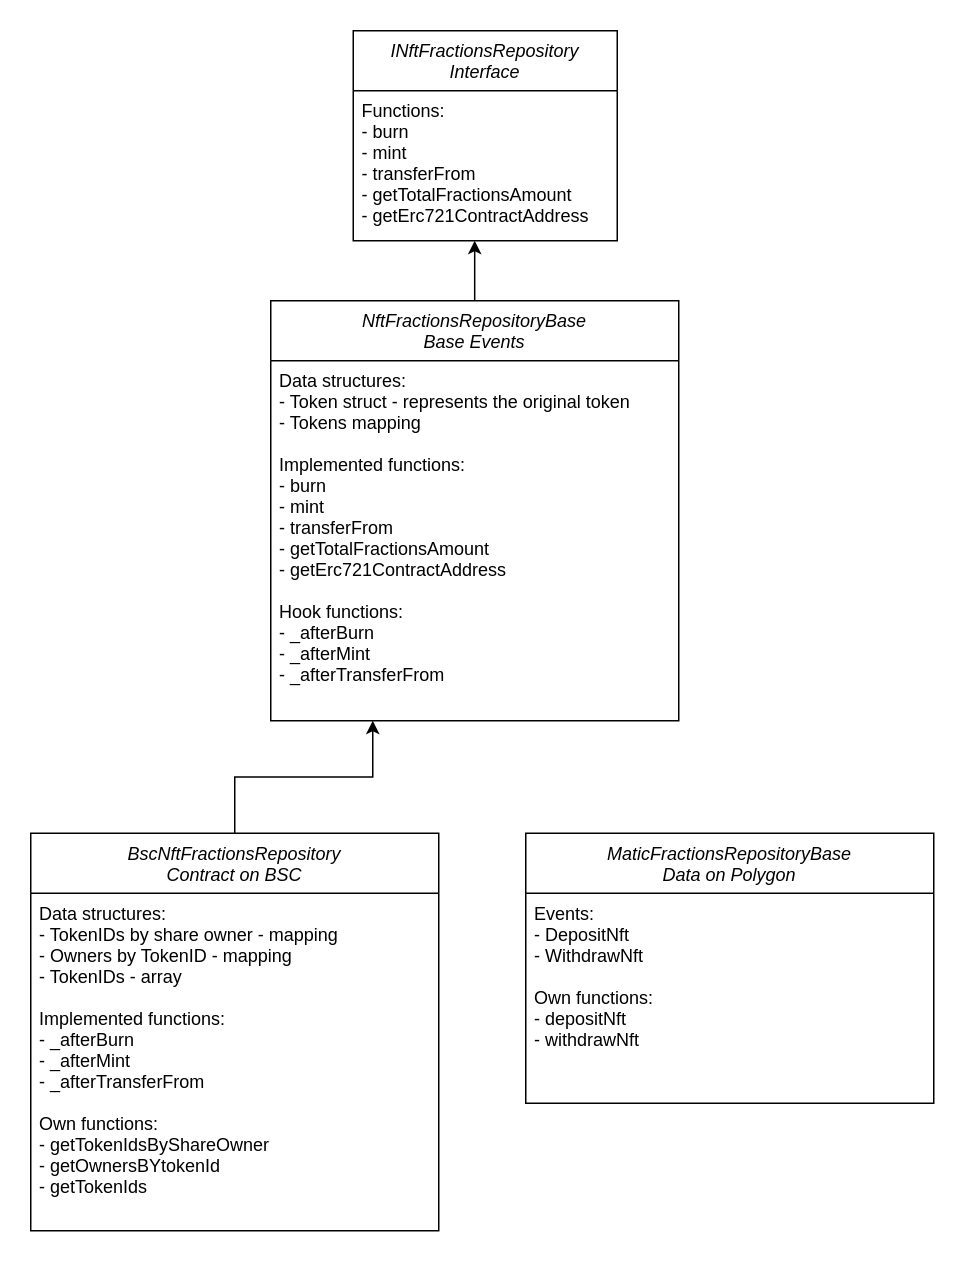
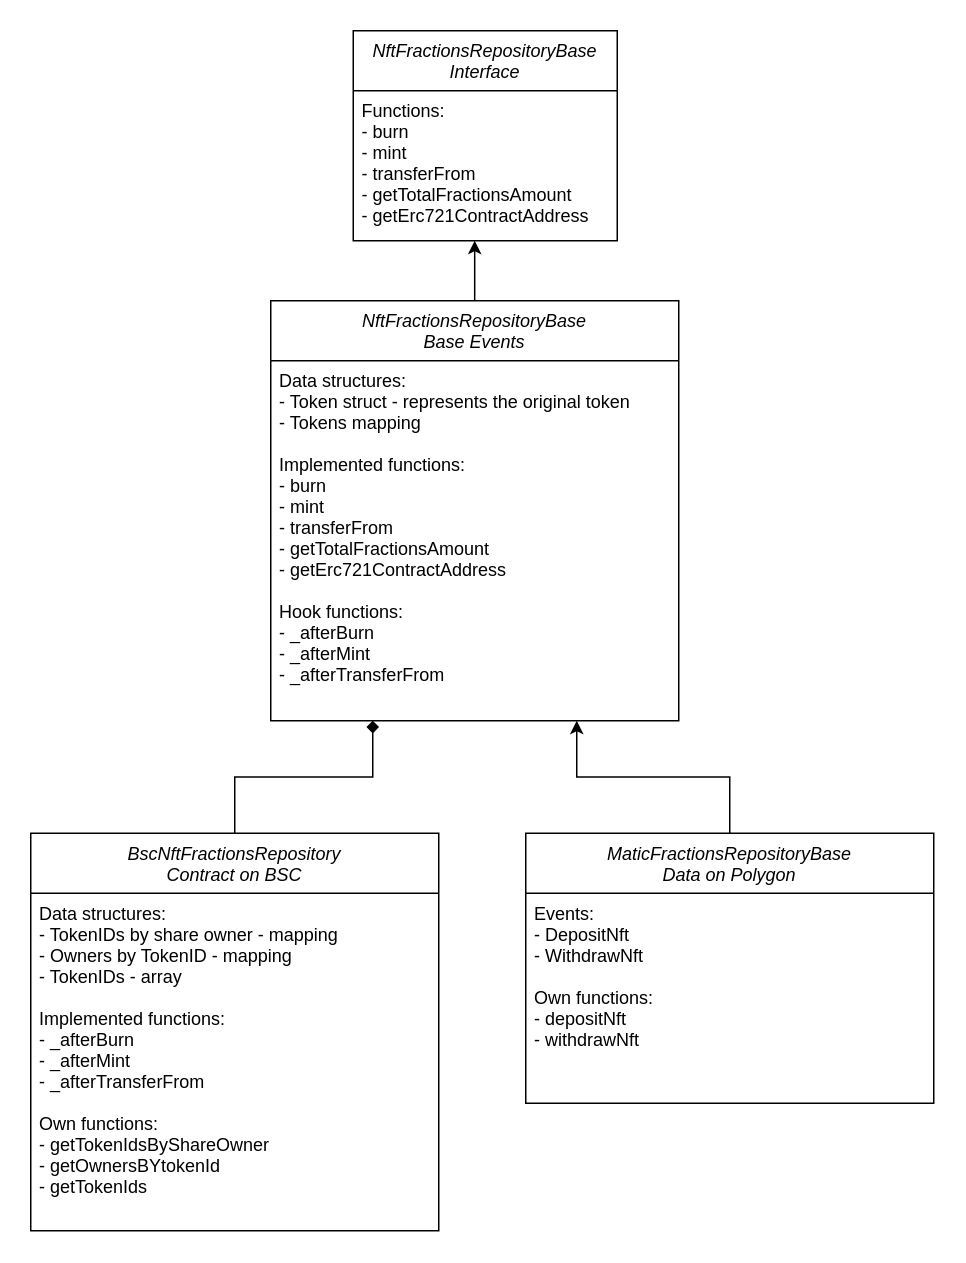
(485, 51) -> (485, 51)
(373, 732) -> (373, 733)
none -> (659, 777)
